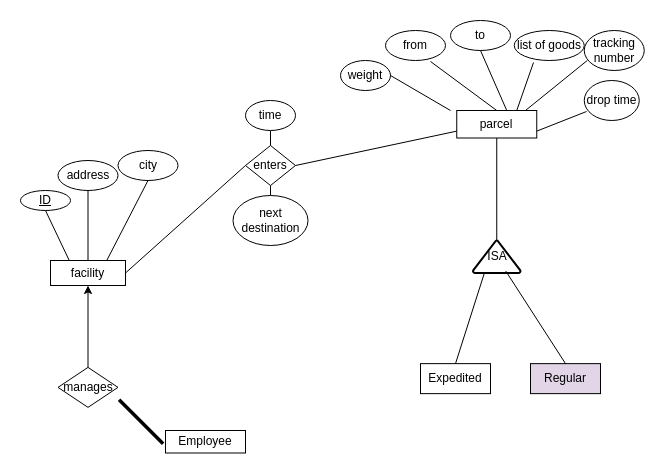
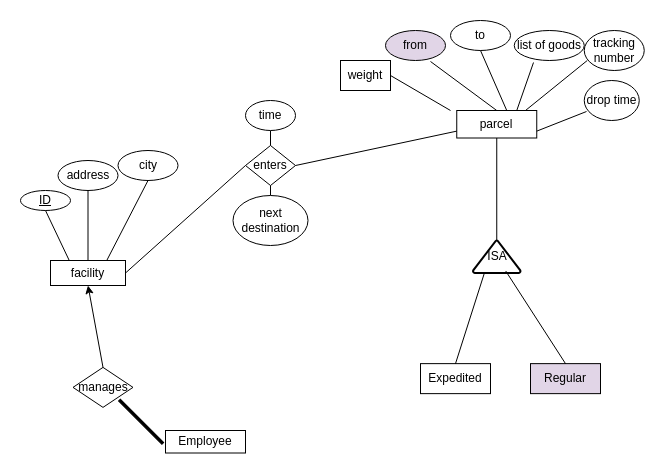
(416, 46) -> (416, 46)
(366, 76) -> (366, 76)
(88, 387) -> (103, 387)
